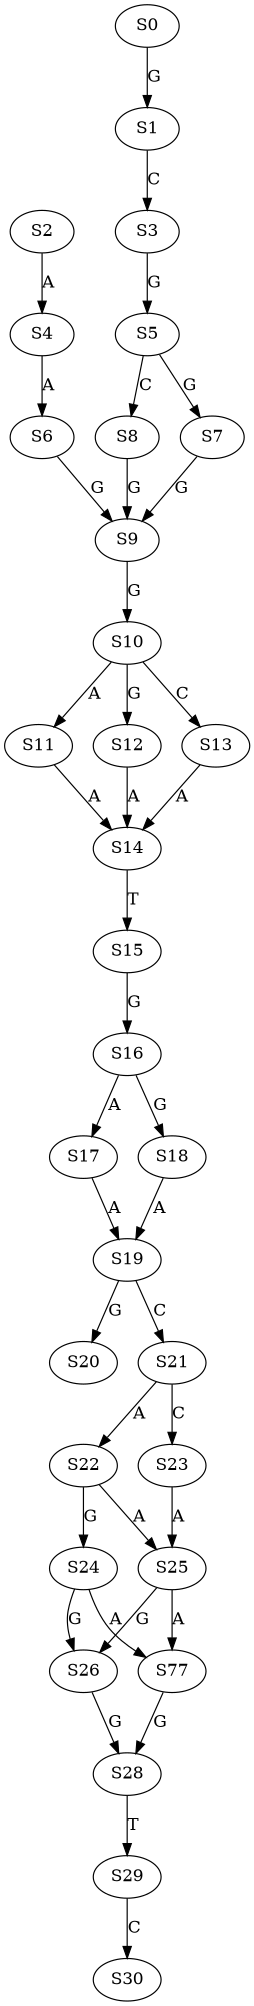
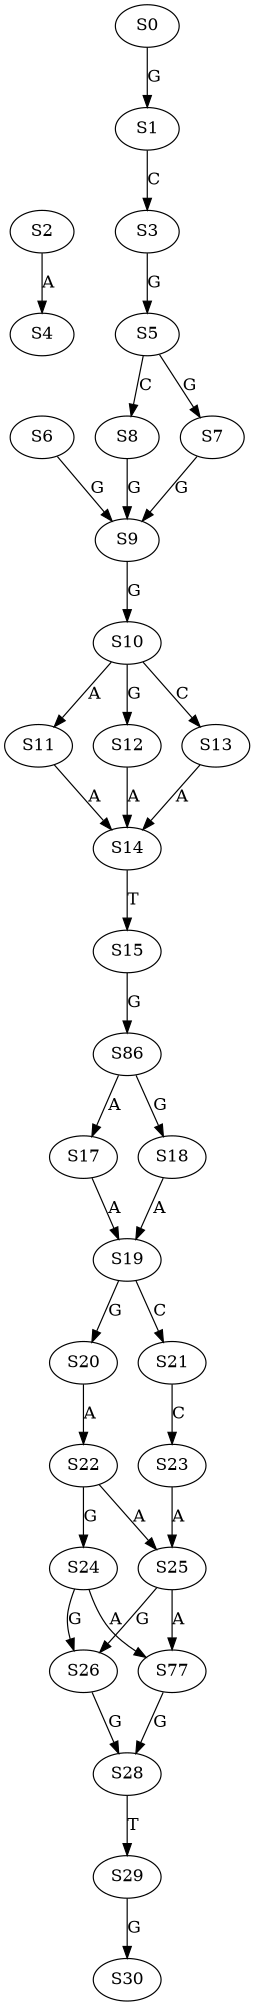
(42, 380) -> none
(127, 1054) -> (127, 1054)
(132, 1410) -> (83, 1408)
(134, 1928) -> (134, 1928)
